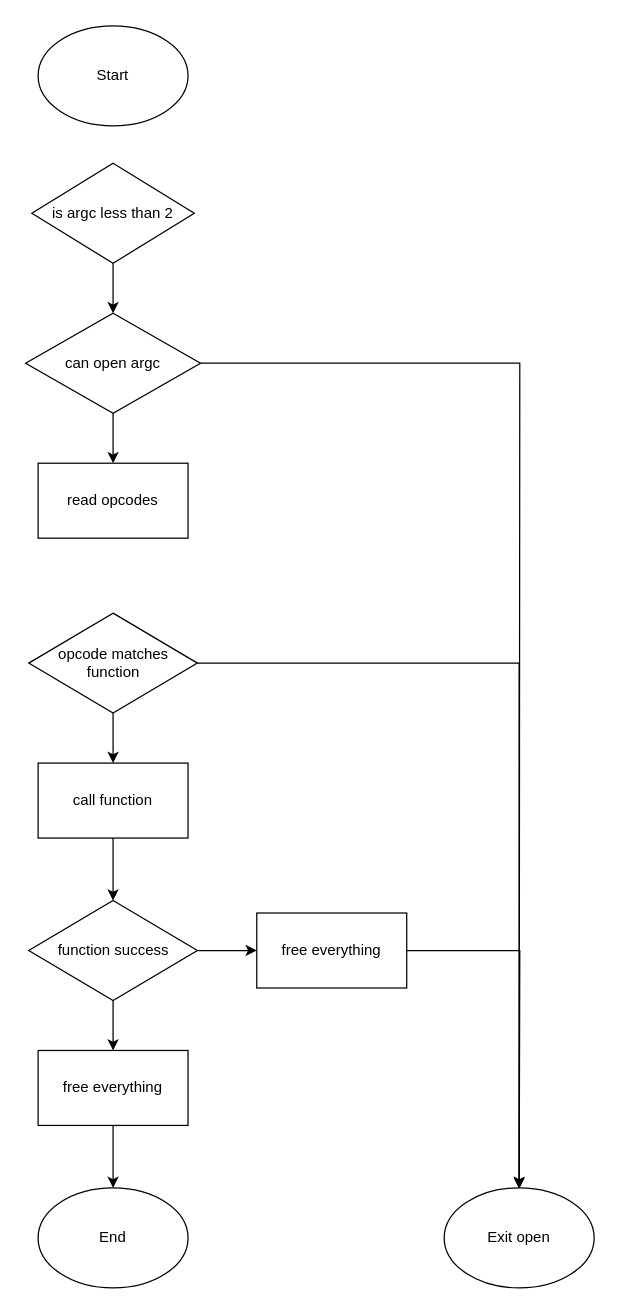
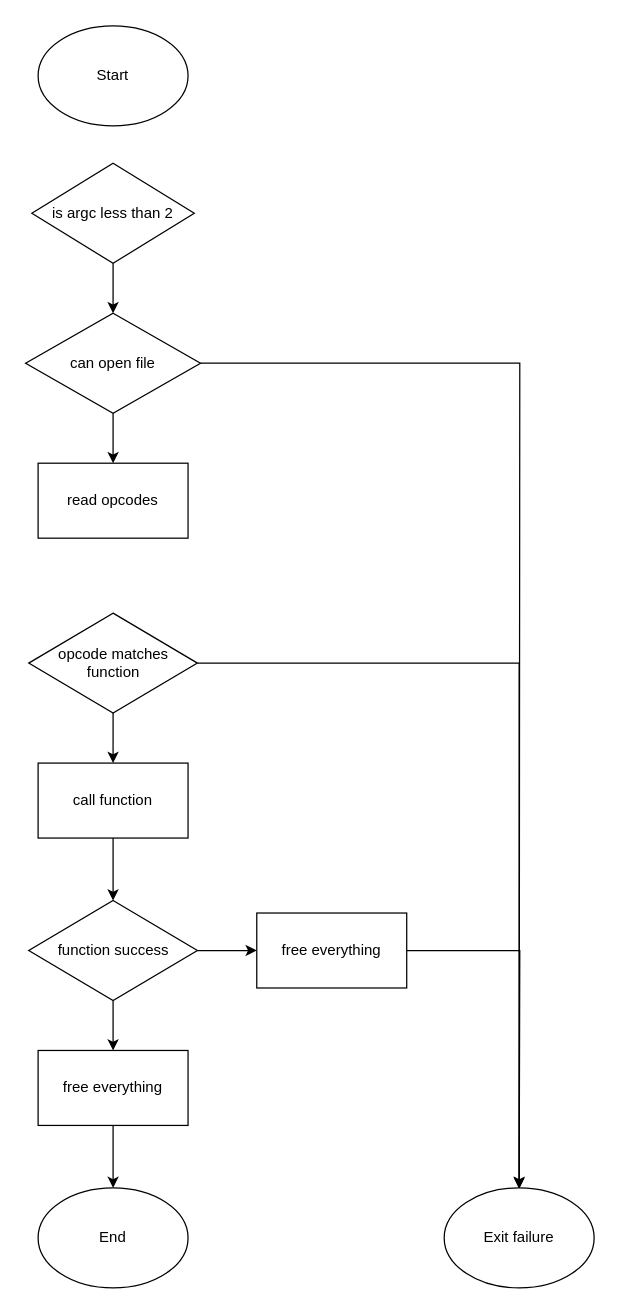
(113, 363) -> (113, 363)
(519, 1238) -> (519, 1238)
